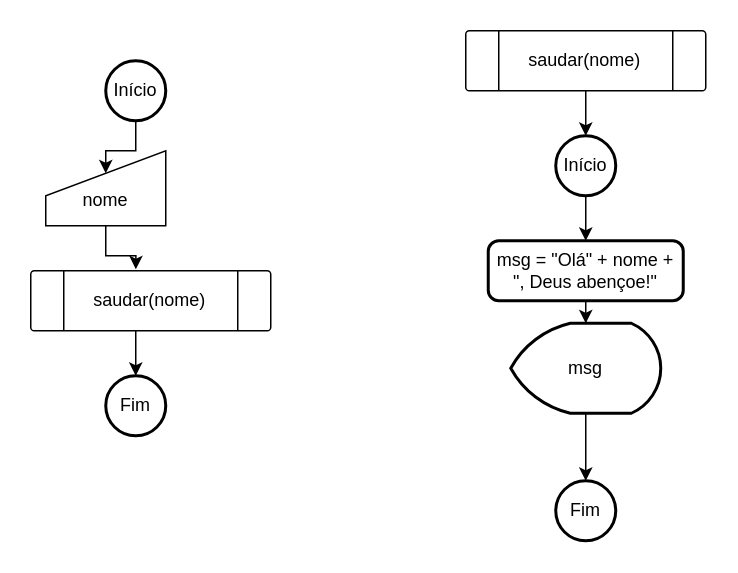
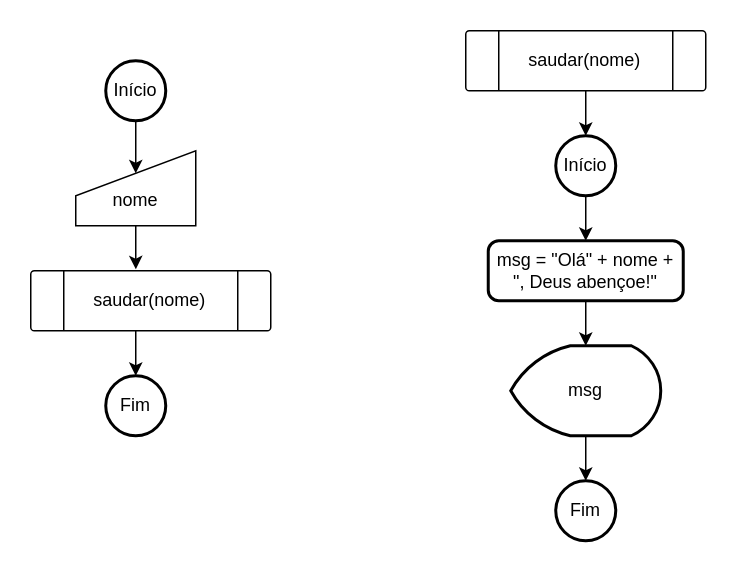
(106, 188) -> (136, 188)
(586, 368) -> (586, 391)
